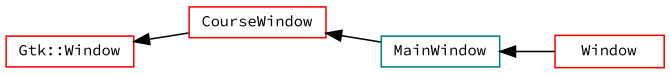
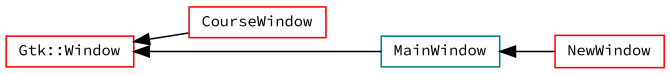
(361, 39) -> (265, 52)
(610, 52) -> (610, 52)
